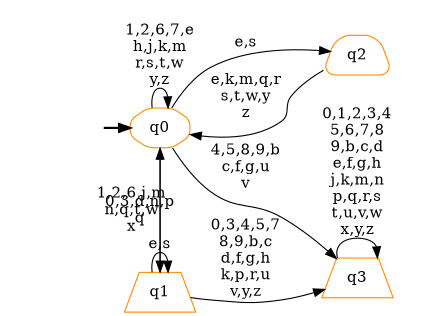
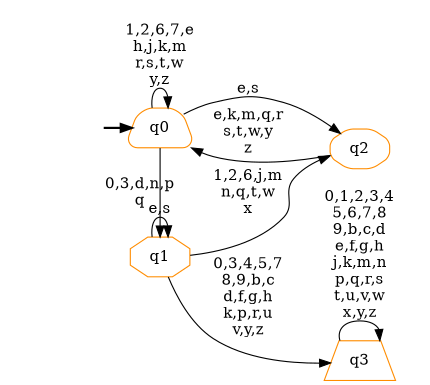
(357, 55) -> (360, 149)
(160, 128) -> (160, 128)
(245, 206) -> none
(160, 216) -> (273, 227)
(160, 292) -> (160, 257)
